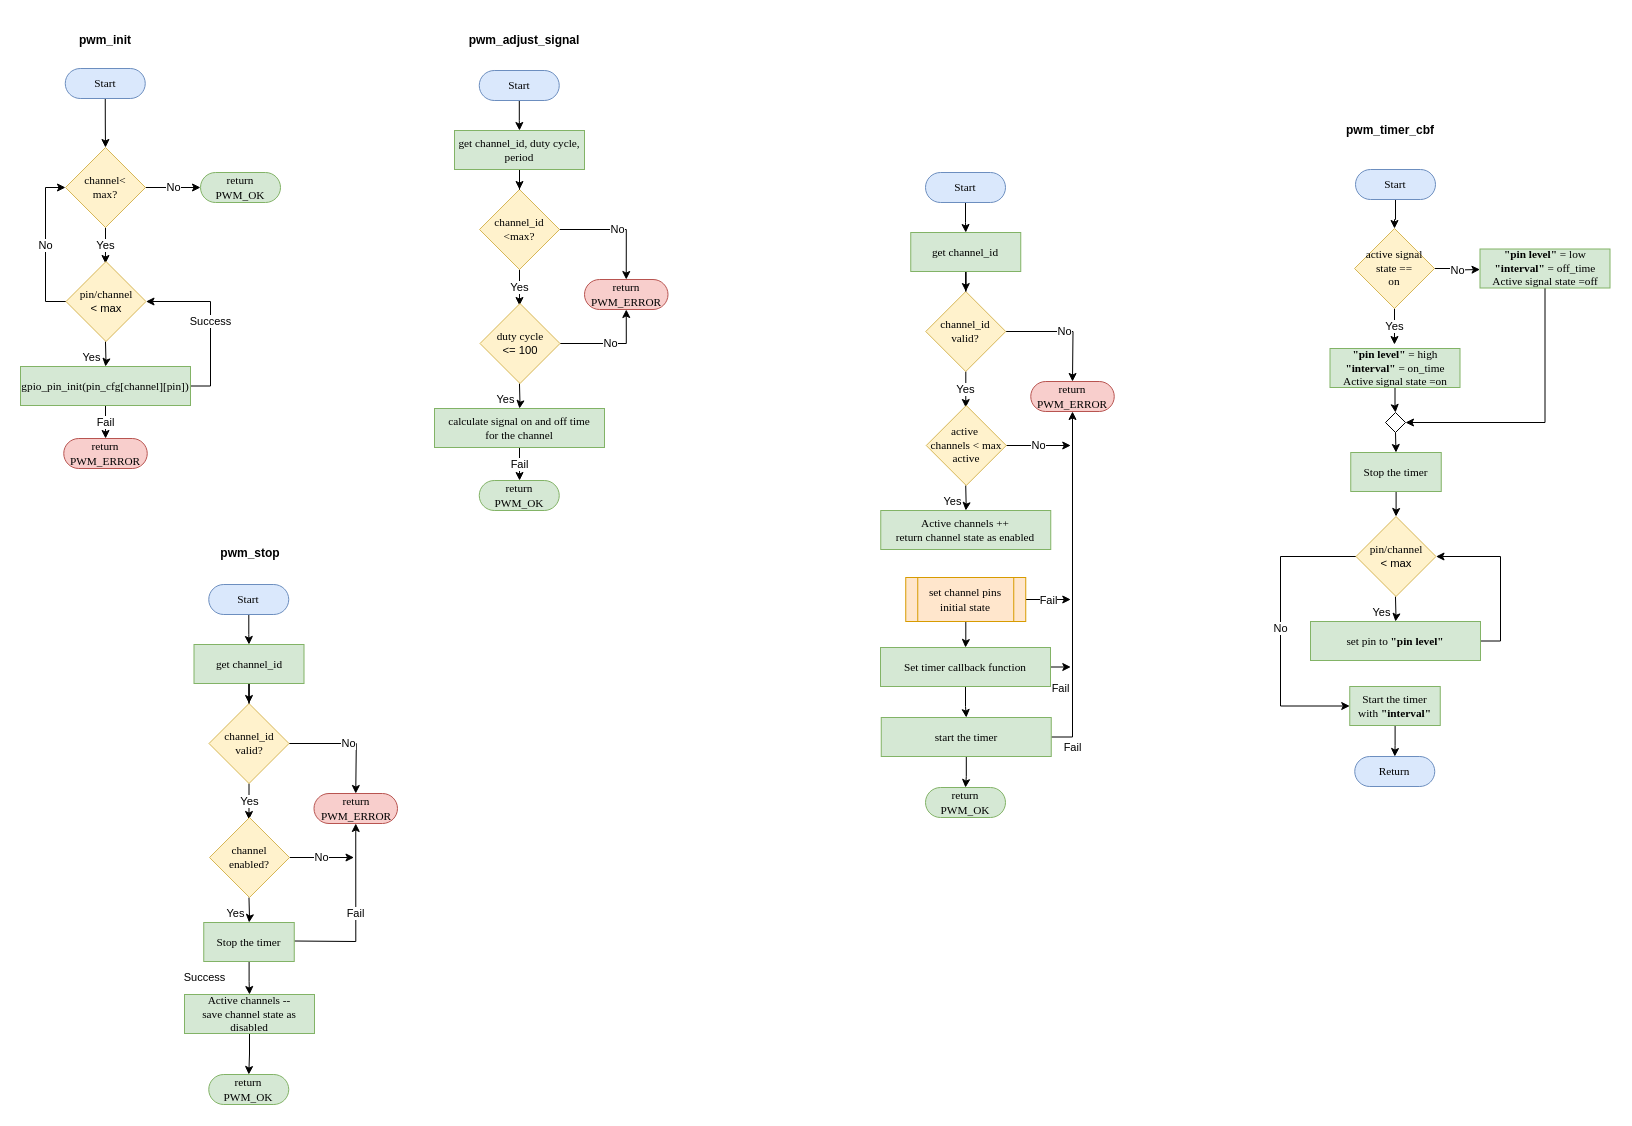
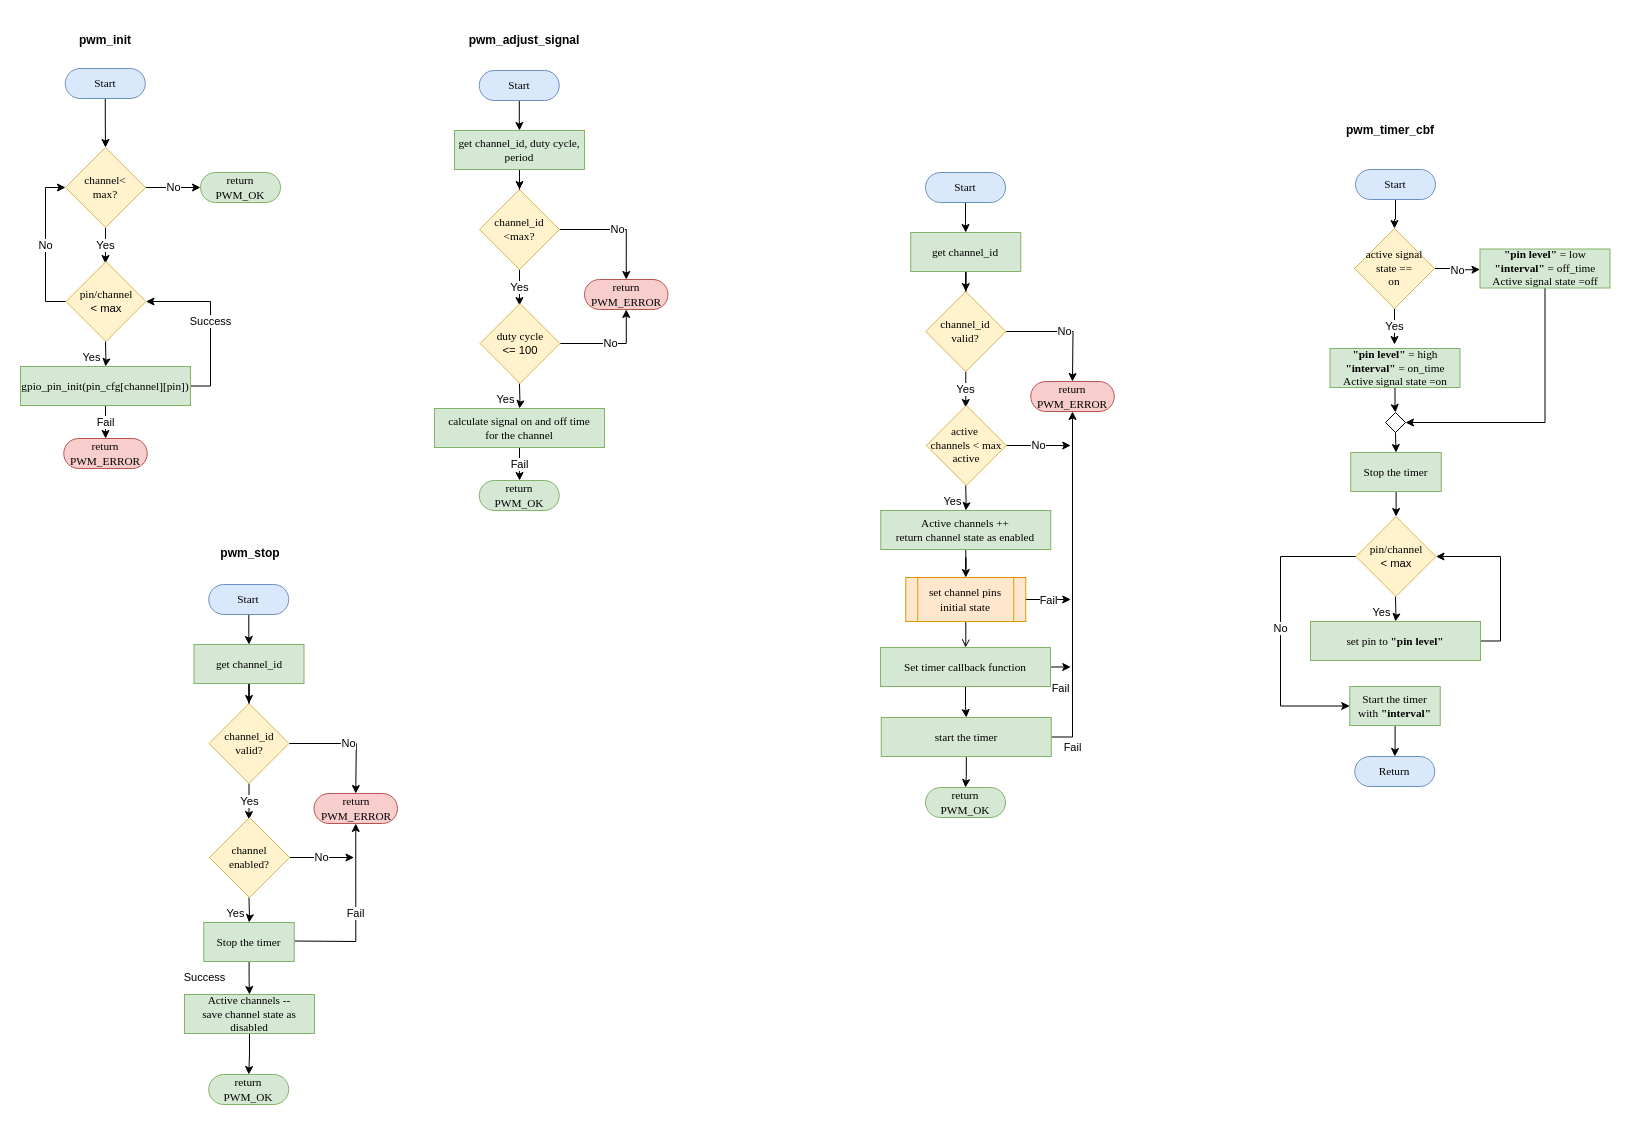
none -> (966, 568)
(966, 640) -> (966, 641)
